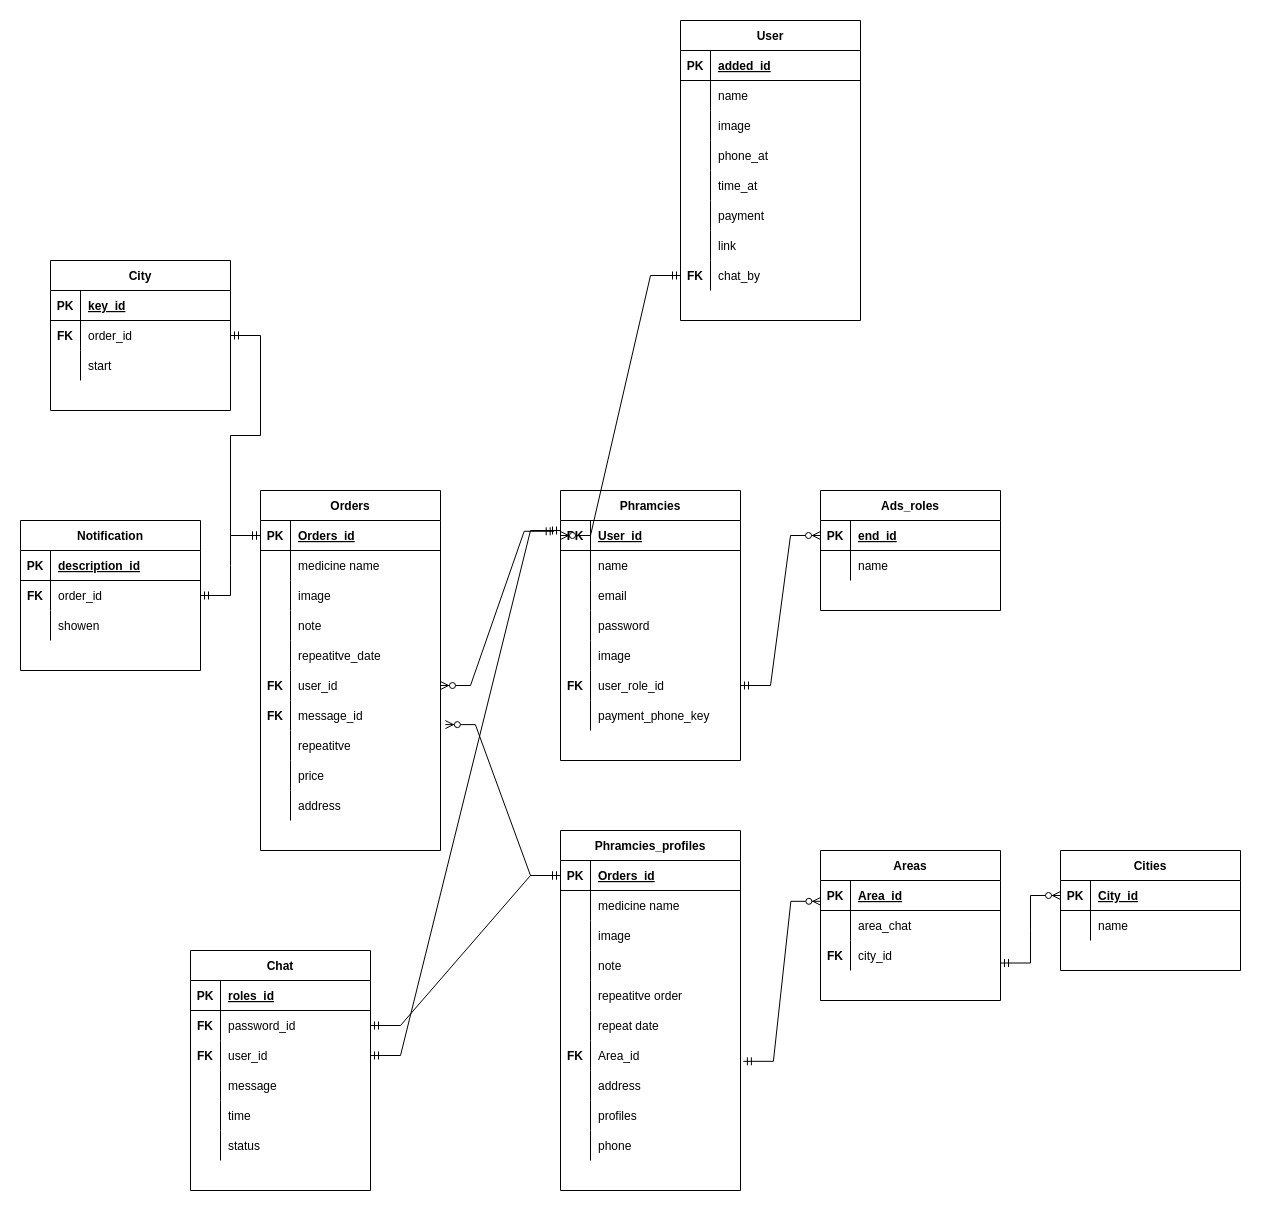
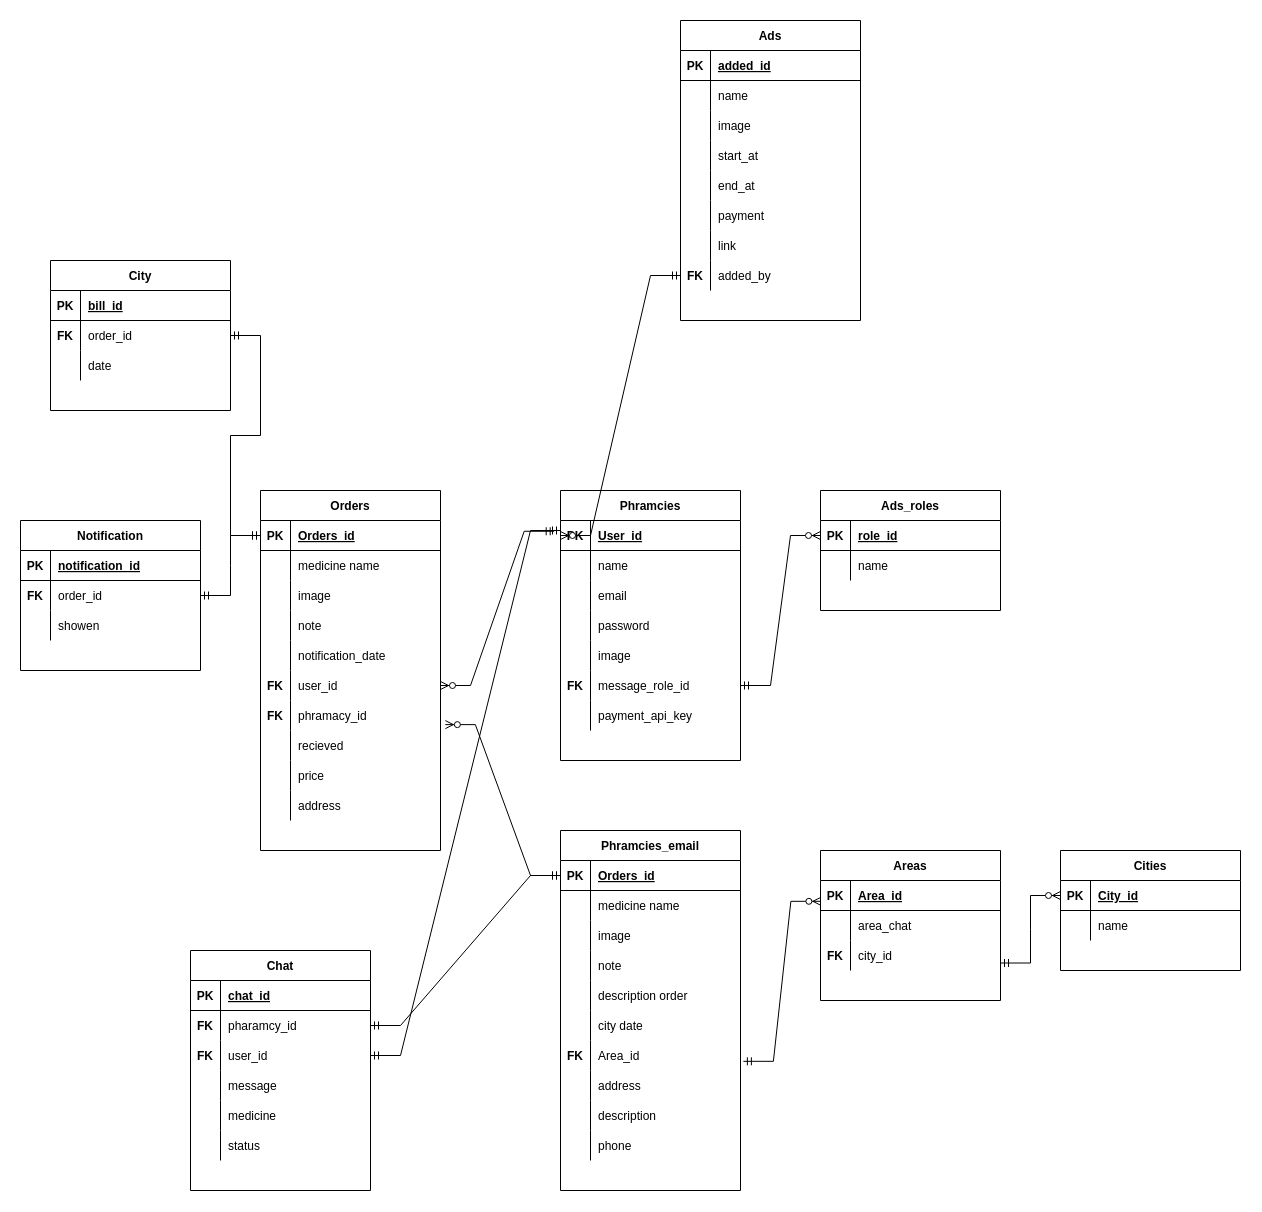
(770, 36) -> (770, 36)
(745, 156) -> (745, 156)
(740, 186) -> (738, 186)
(742, 276) -> (745, 276)
(107, 306) -> (105, 306)
(105, 366) -> (101, 366)
(877, 536) -> (878, 536)
(100, 566) -> (102, 566)
(347, 656) -> (350, 656)
(635, 686) -> (645, 686)
(330, 716) -> (333, 716)
(655, 716) -> (647, 716)
(330, 746) -> (323, 746)
(650, 846) -> (650, 846)
(252, 996) -> (250, 996)
(649, 996) -> (650, 996)
(263, 1026) -> (263, 1026)
(633, 1026) -> (625, 1026)
(240, 1116) -> (252, 1116)
(622, 1116) -> (632, 1116)
